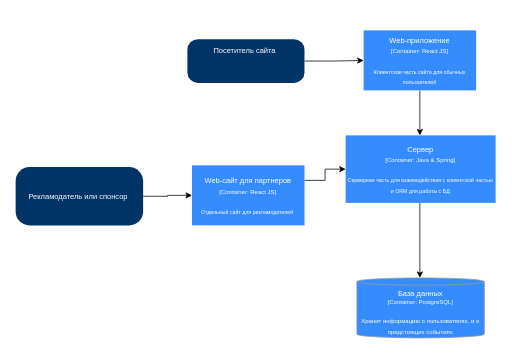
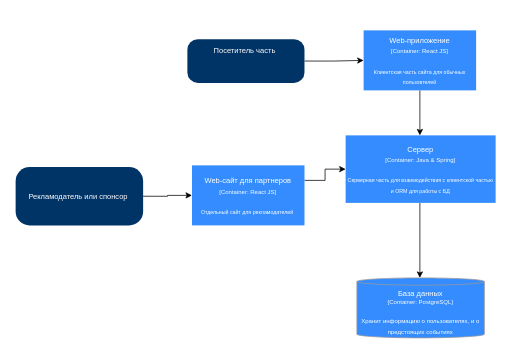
(246, 61) -> (246, 61)
